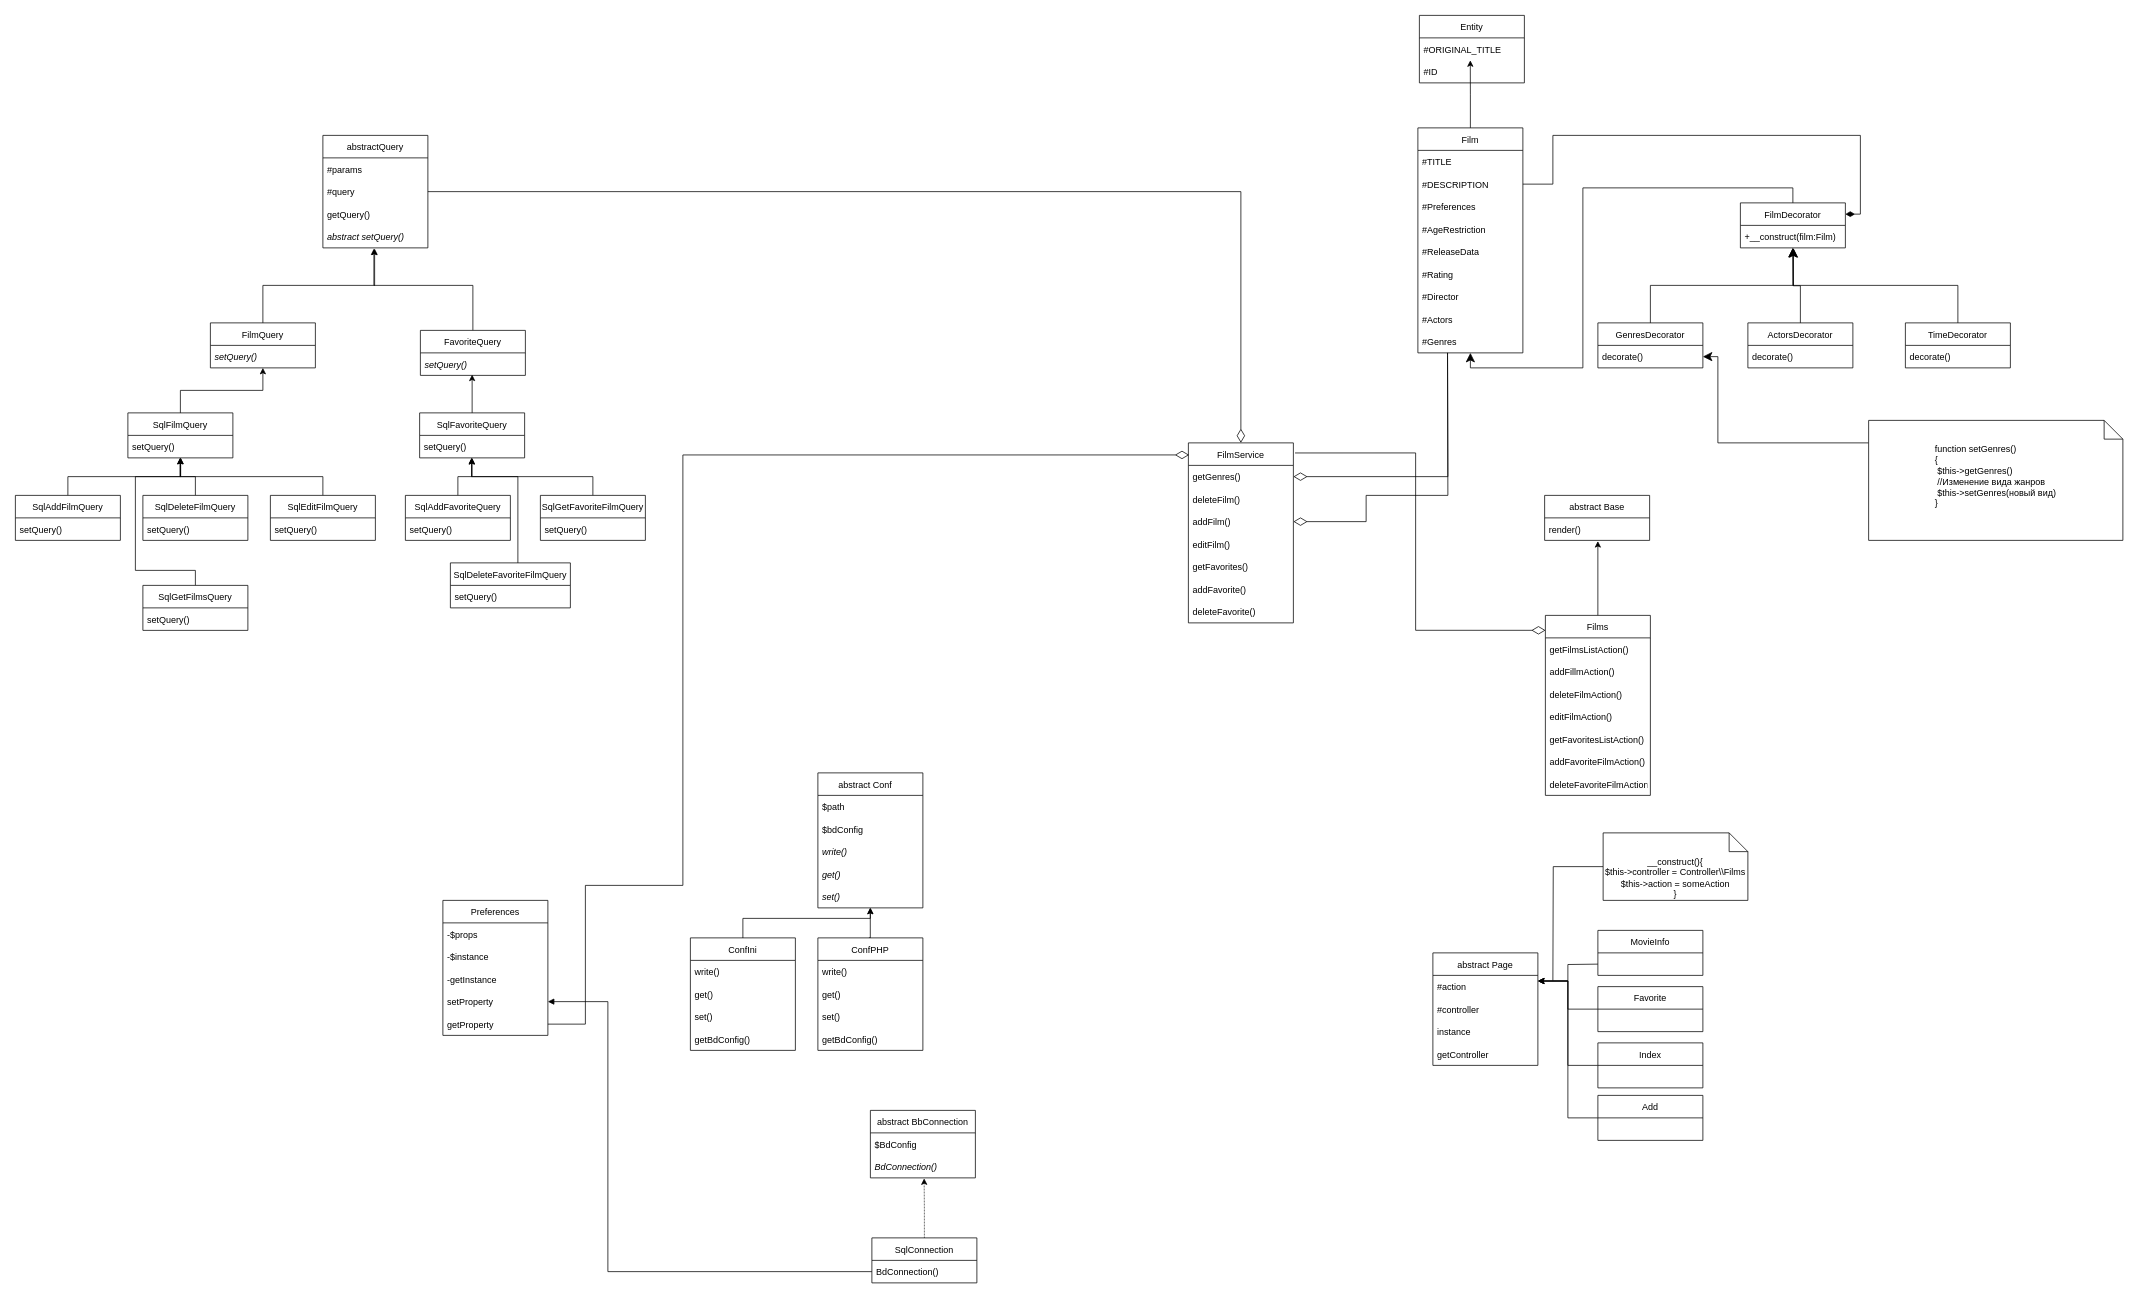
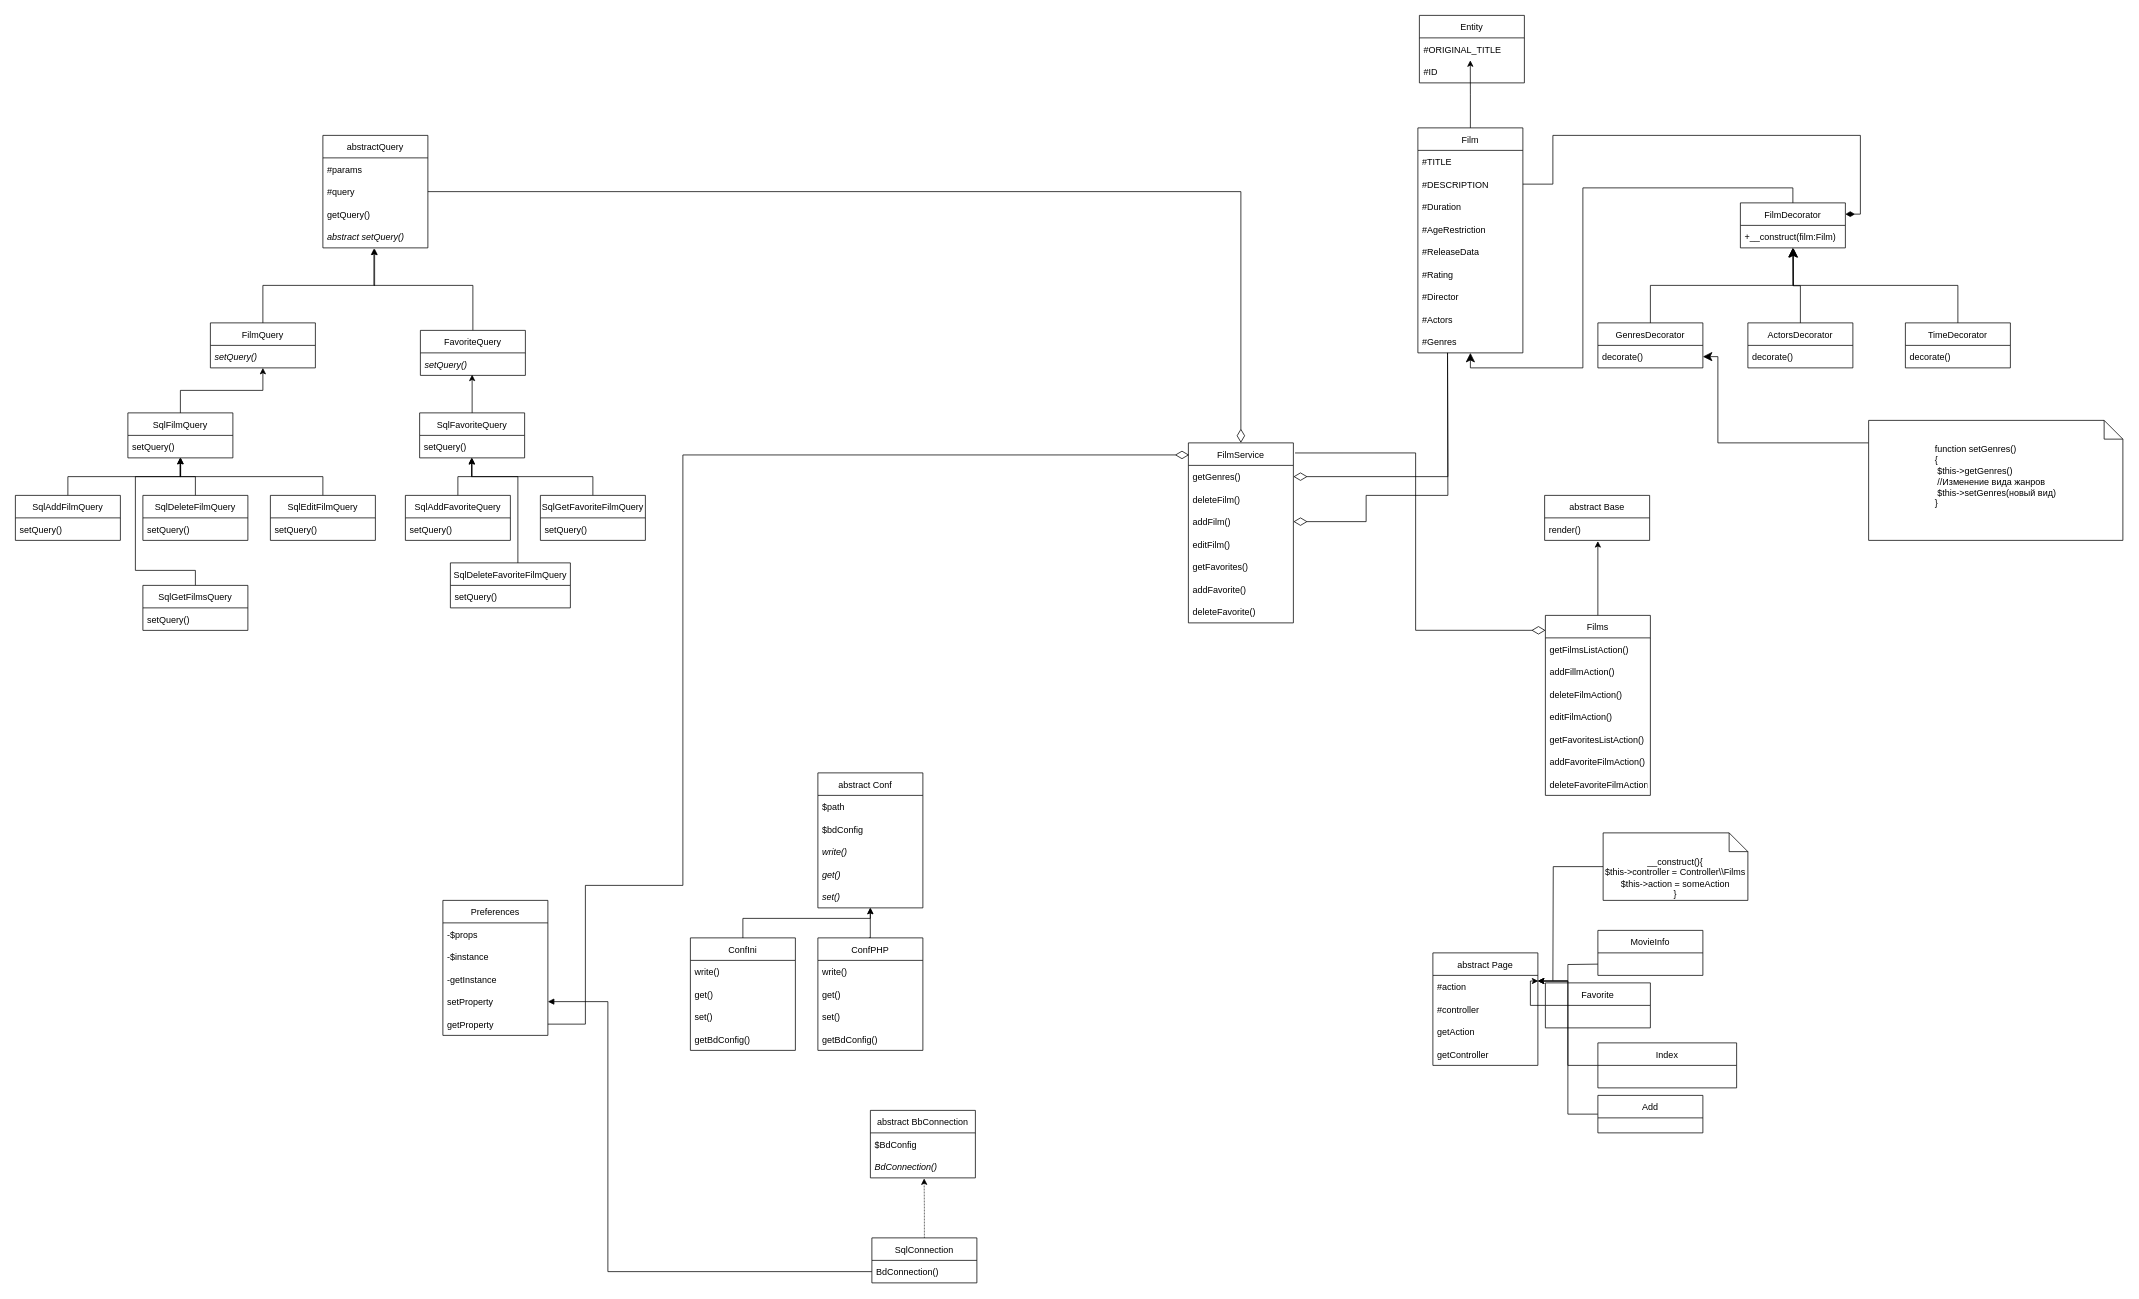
(1452, 207) -> (1444, 207)
(1650, 1009) -> (1598, 1005)
(1456, 1032) -> (1459, 1032)
(1650, 1065) -> (1667, 1065)
(1650, 1118) -> (1650, 1114)
